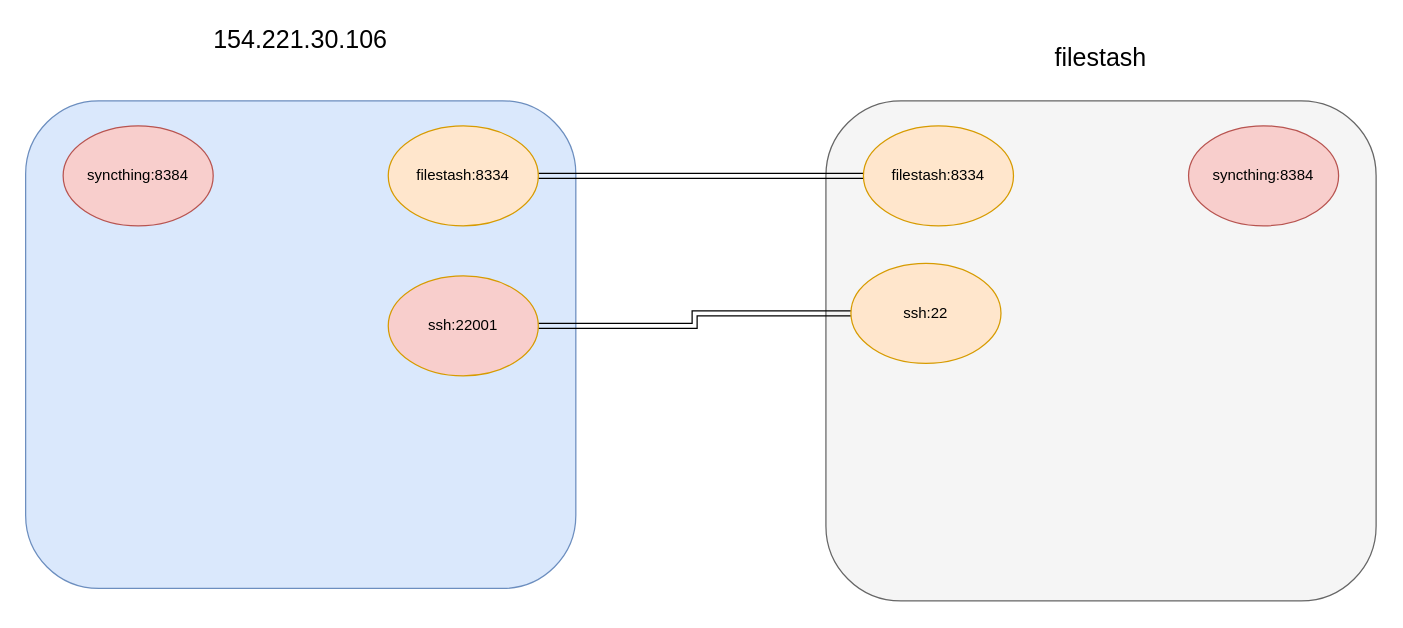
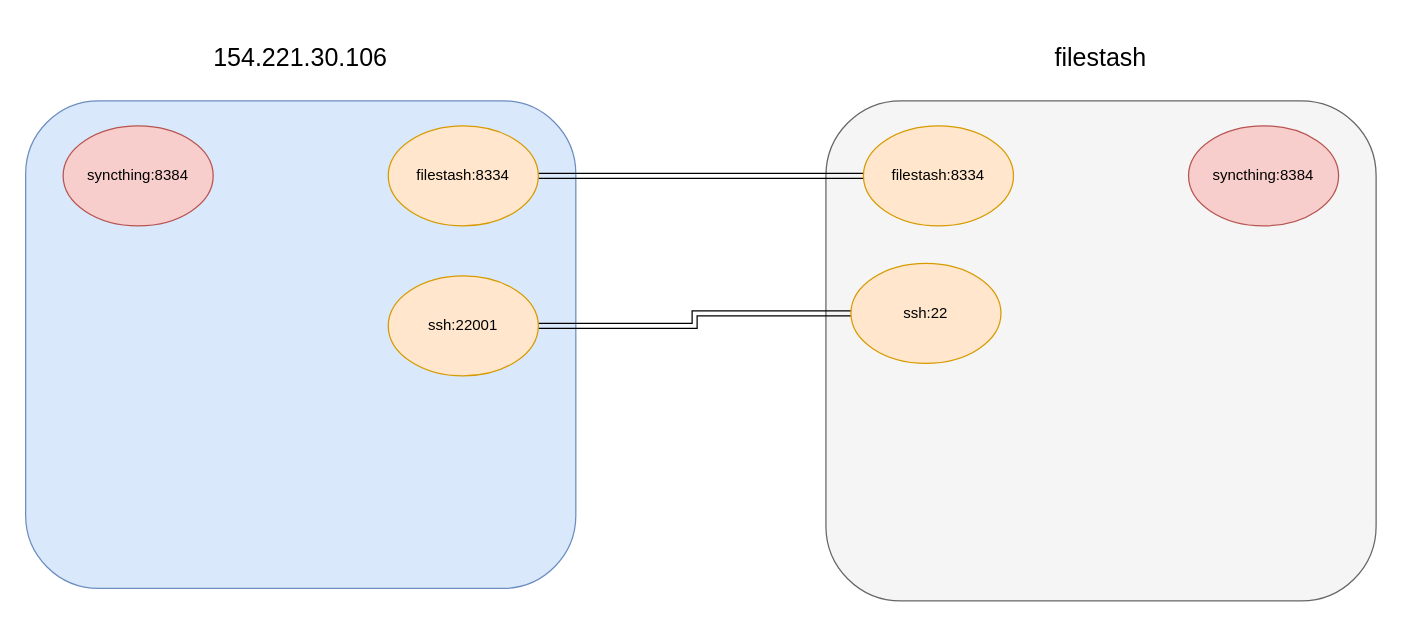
(301, 38) -> (301, 57)
(463, 326) -> (463, 326)
